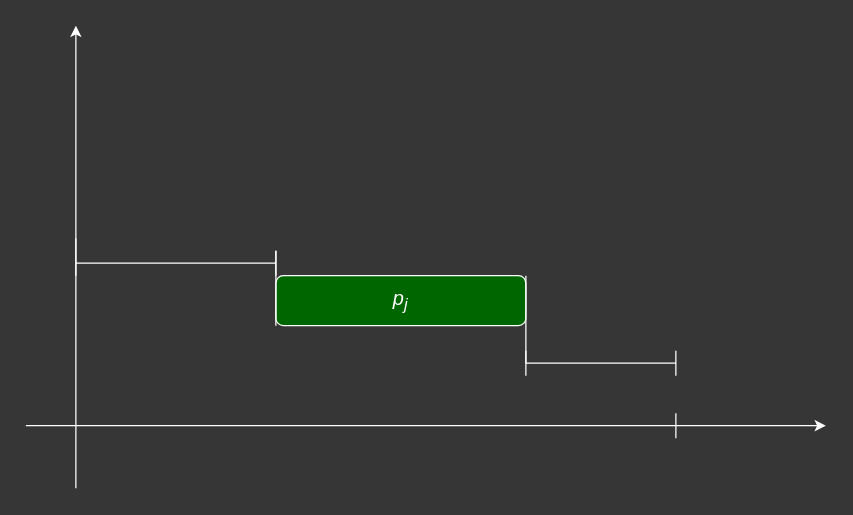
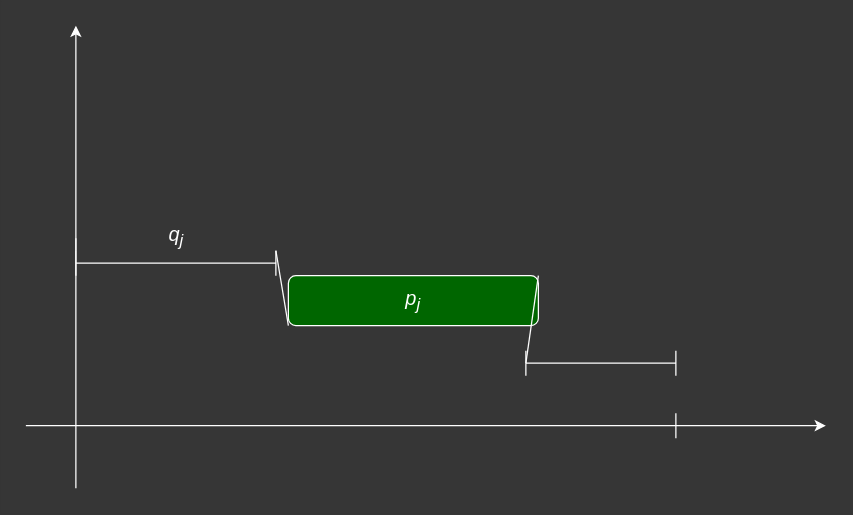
none -> (176, 236)
(401, 301) -> (413, 301)
